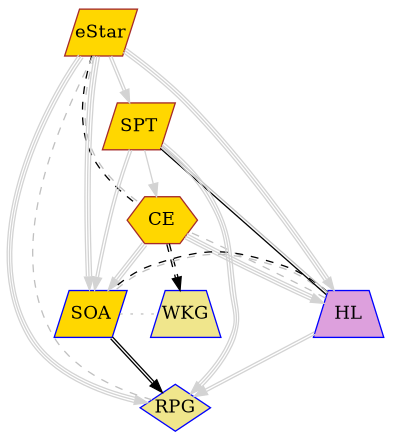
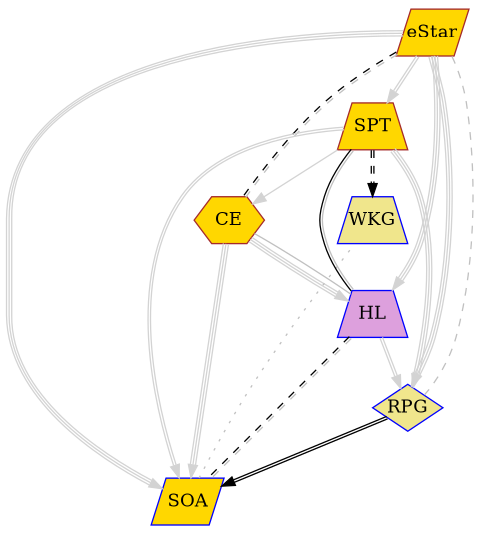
(139, 126) -> (373, 126)
(258, 264) -> (303, 263)
(174, 268) -> (373, 167)
(132, 360) -> (310, 449)
